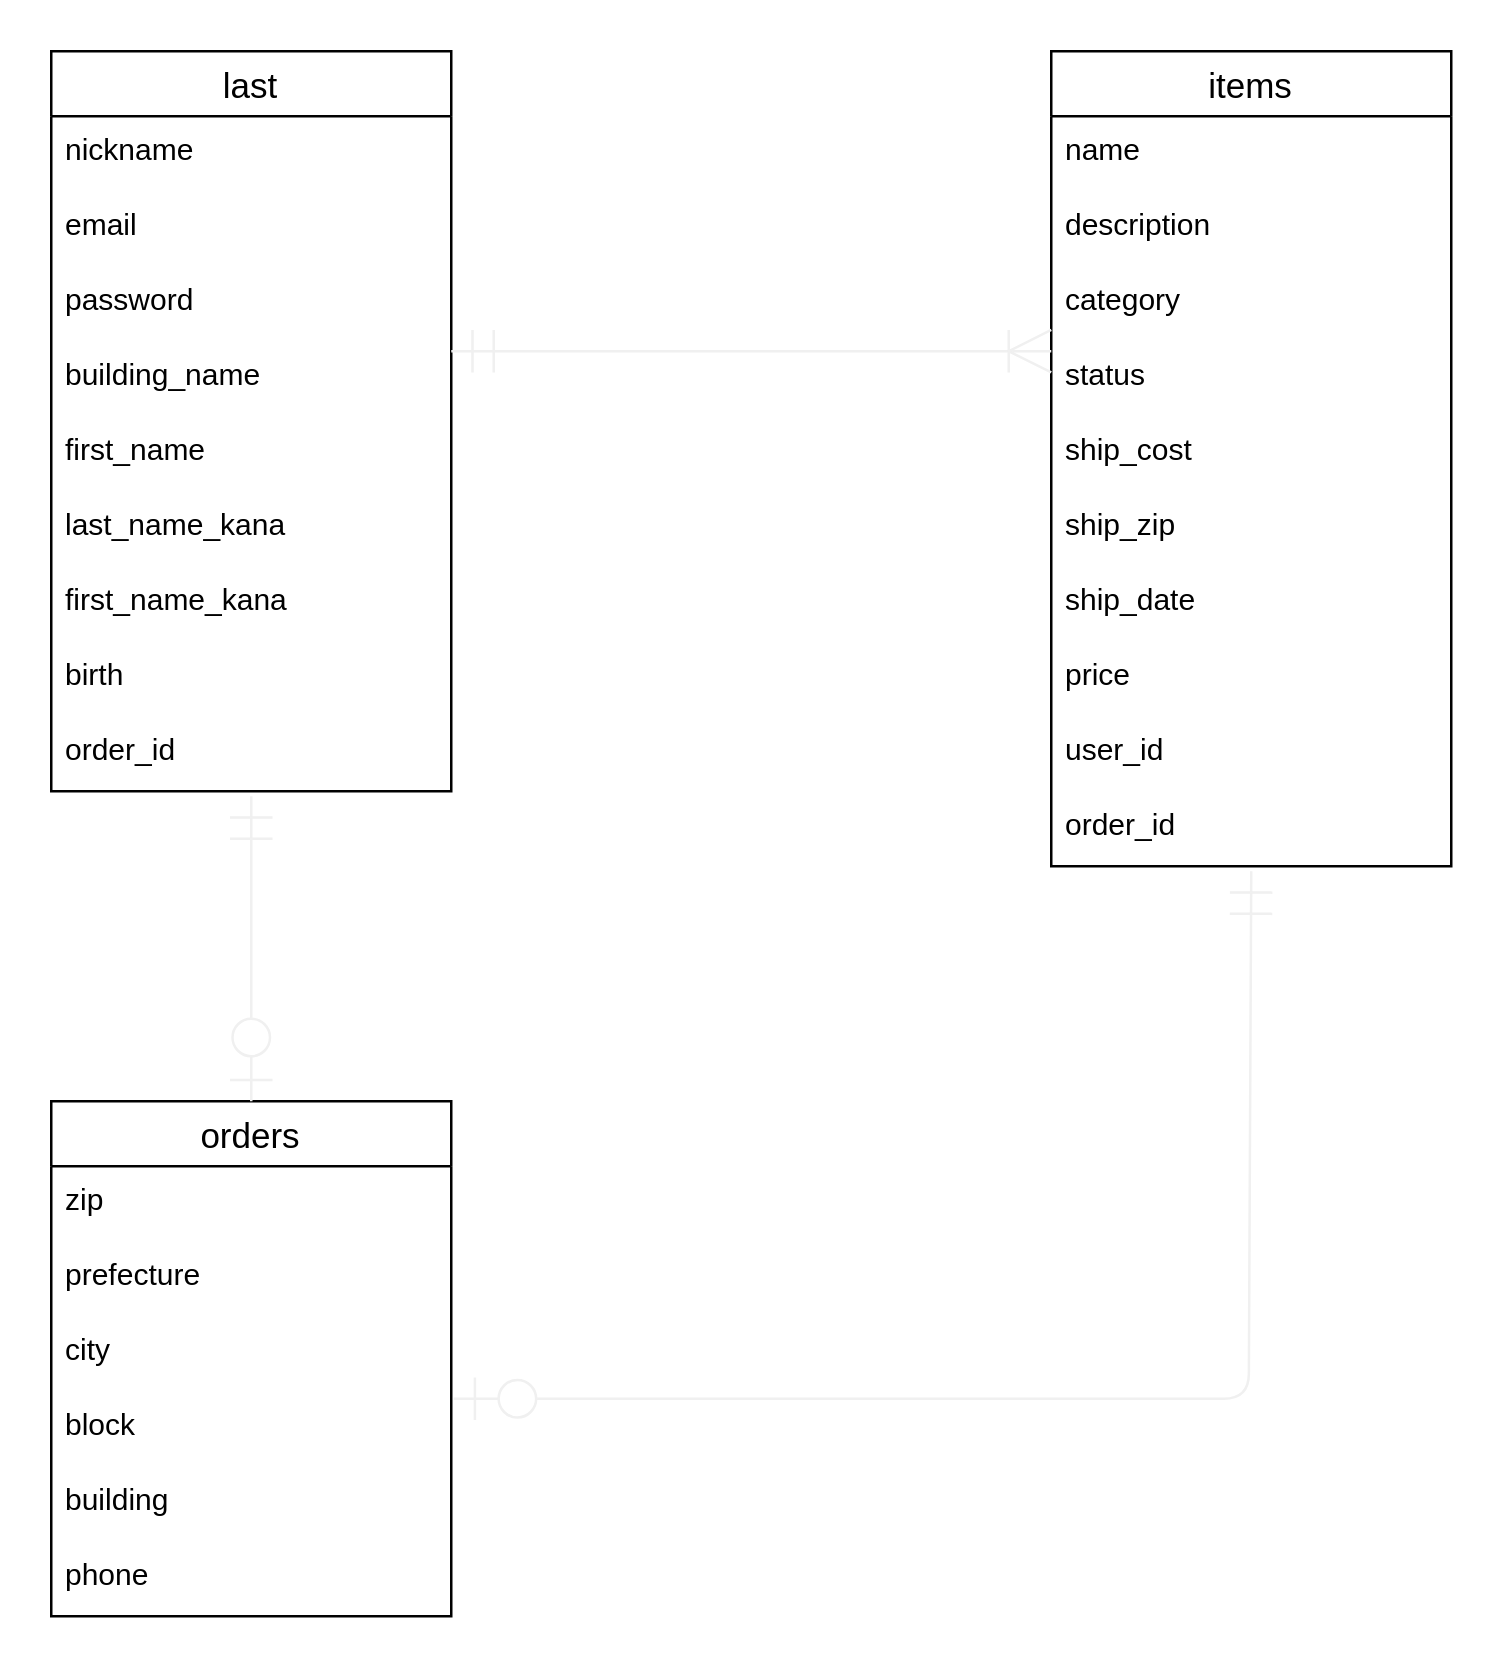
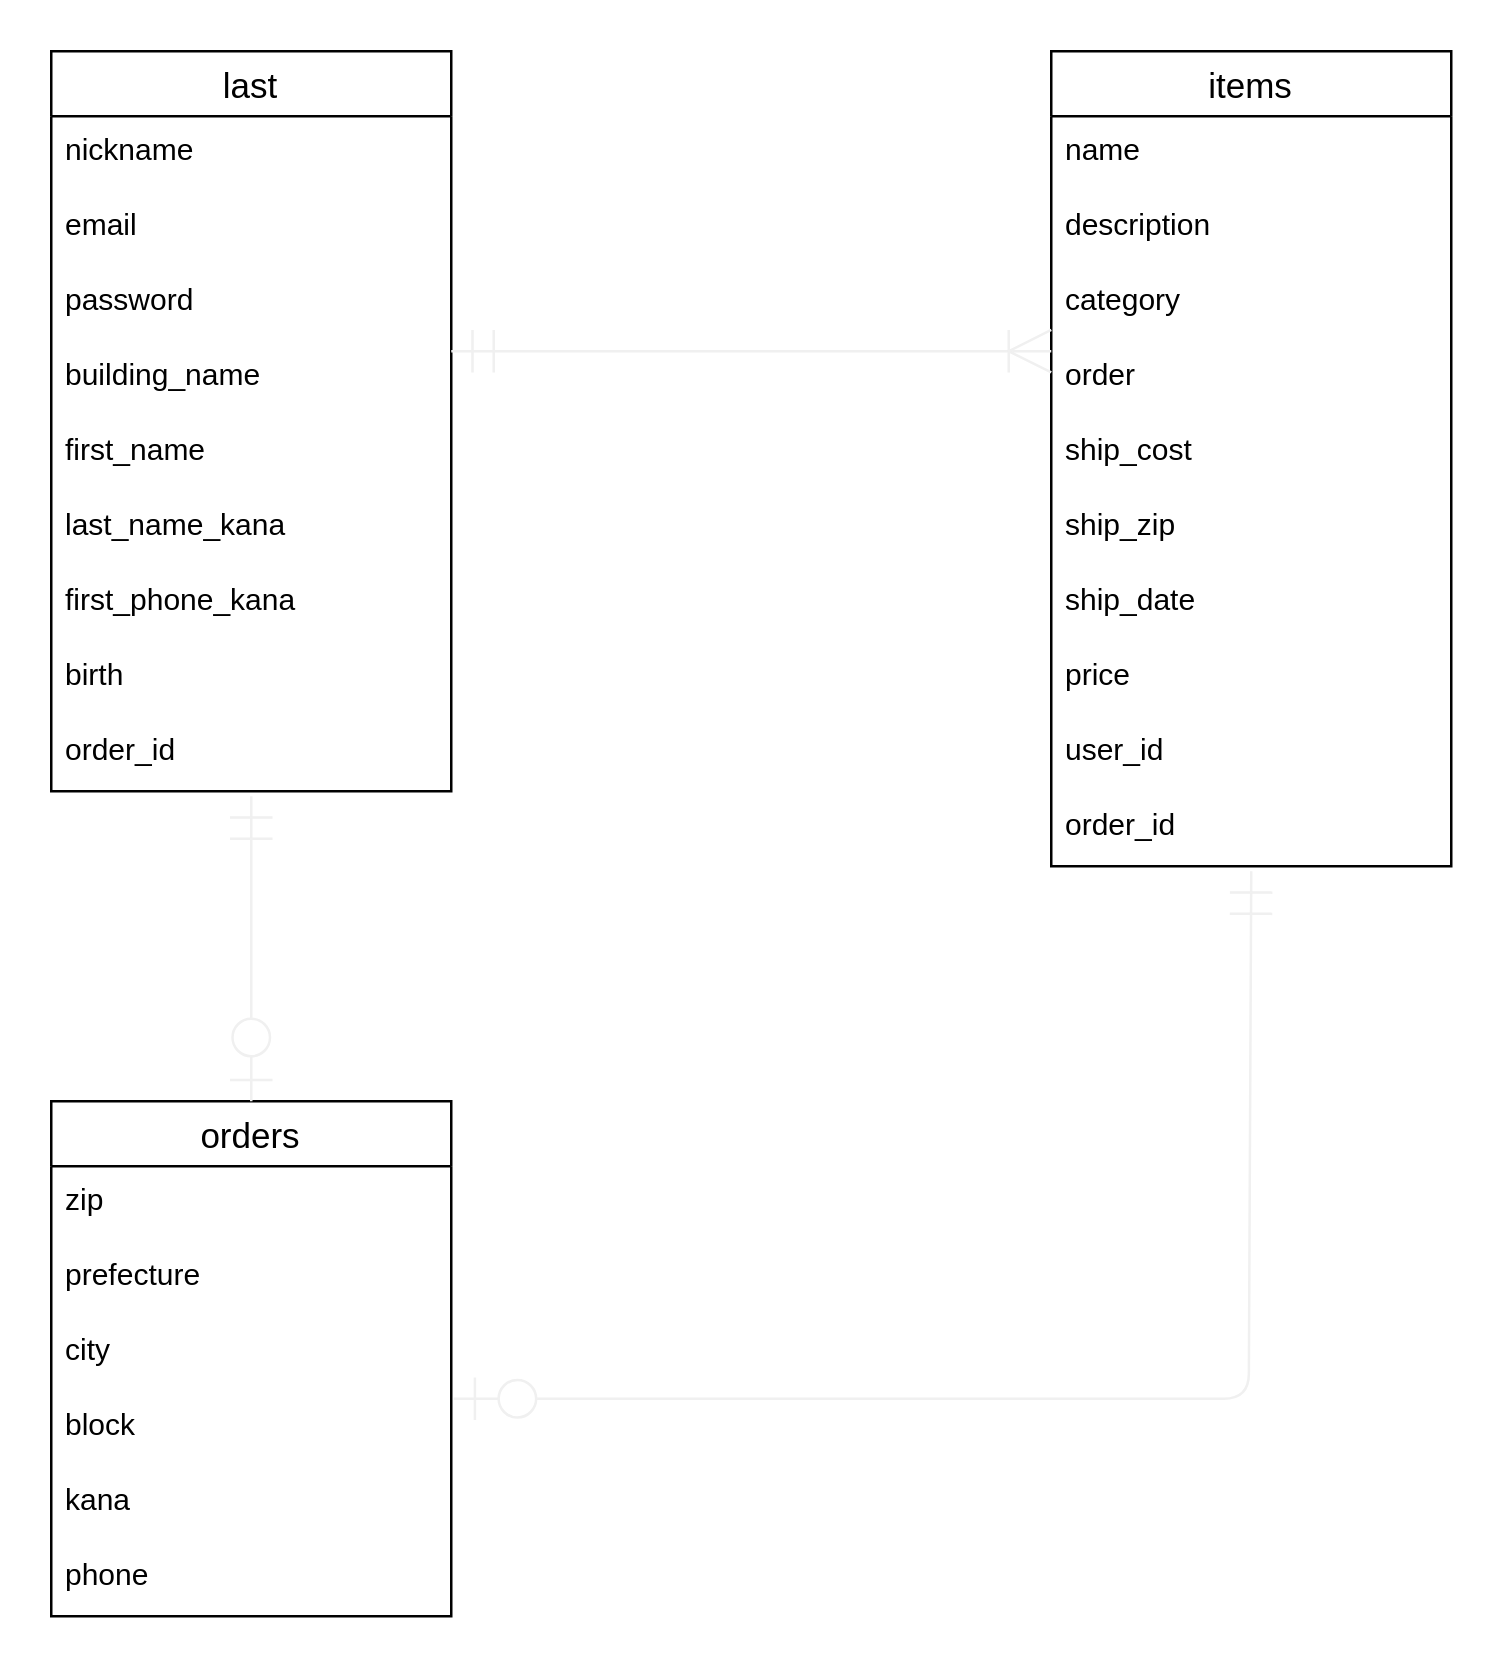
(1115, 375) -> (1107, 375)
(187, 600) -> (196, 600)
(121, 1500) -> (99, 1500)
